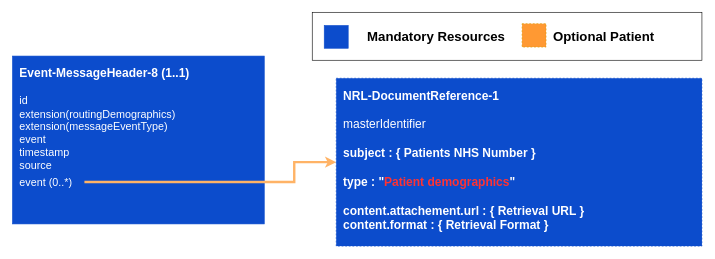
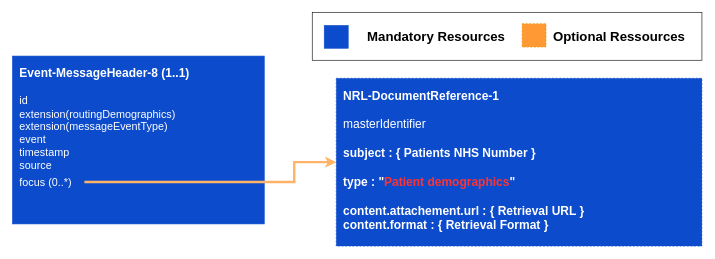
(606, 37) -> (619, 37)
(52, 184) -> (52, 184)
